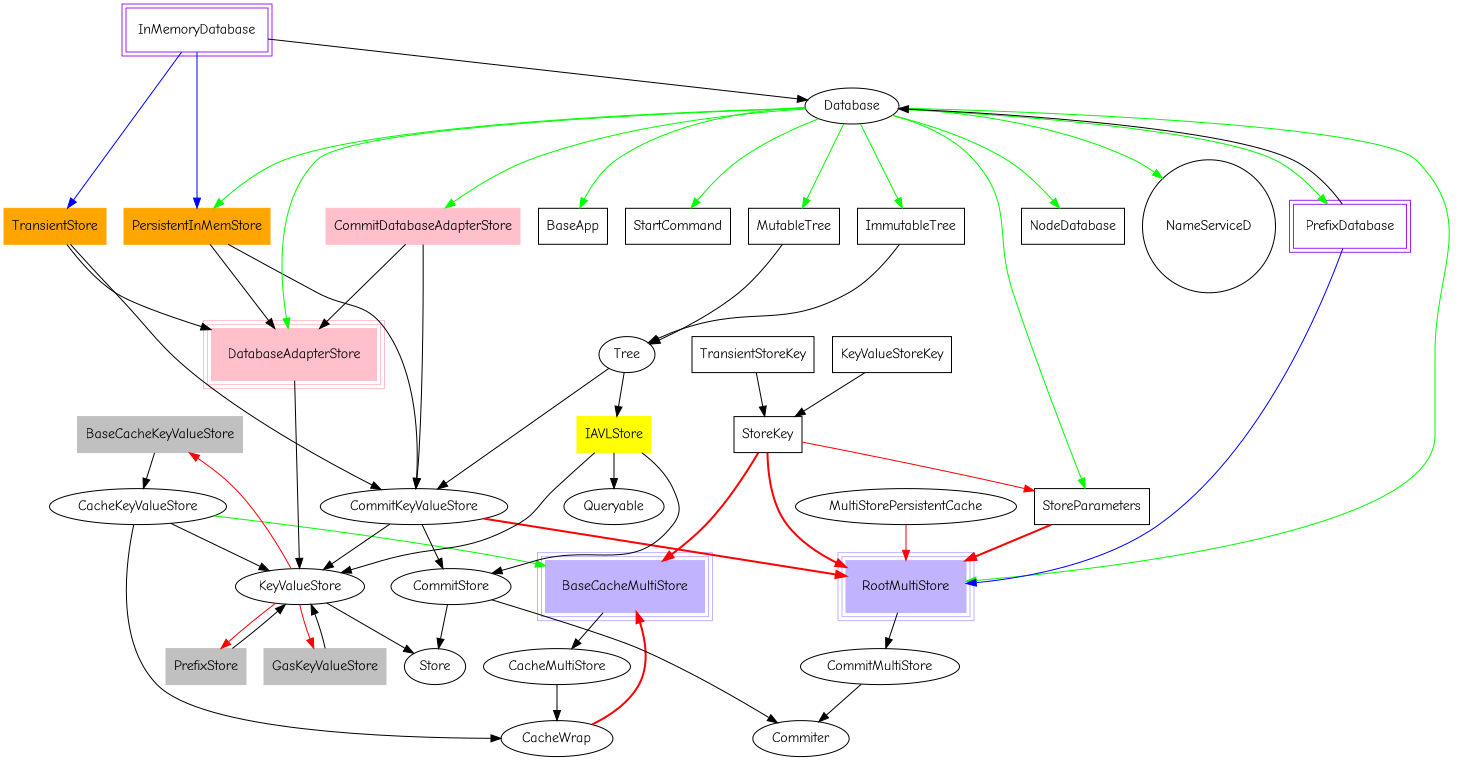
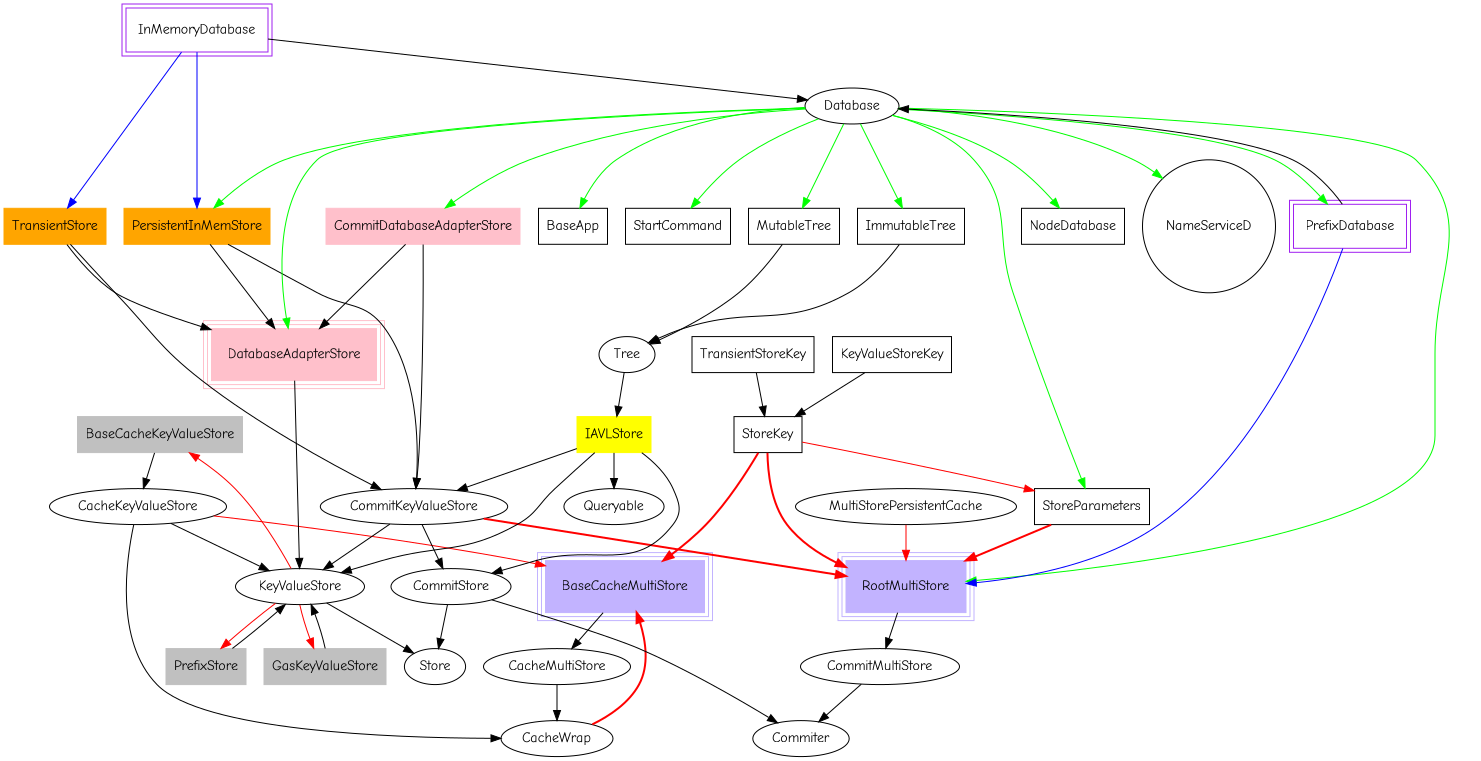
(527, 426) -> (522, 468)
(383, 538) -> (383, 538)
